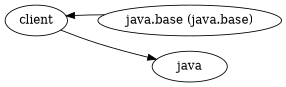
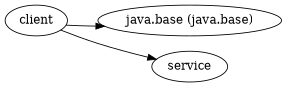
(90, 15) -> (81, 26)
(190, 67) -> (190, 67)
